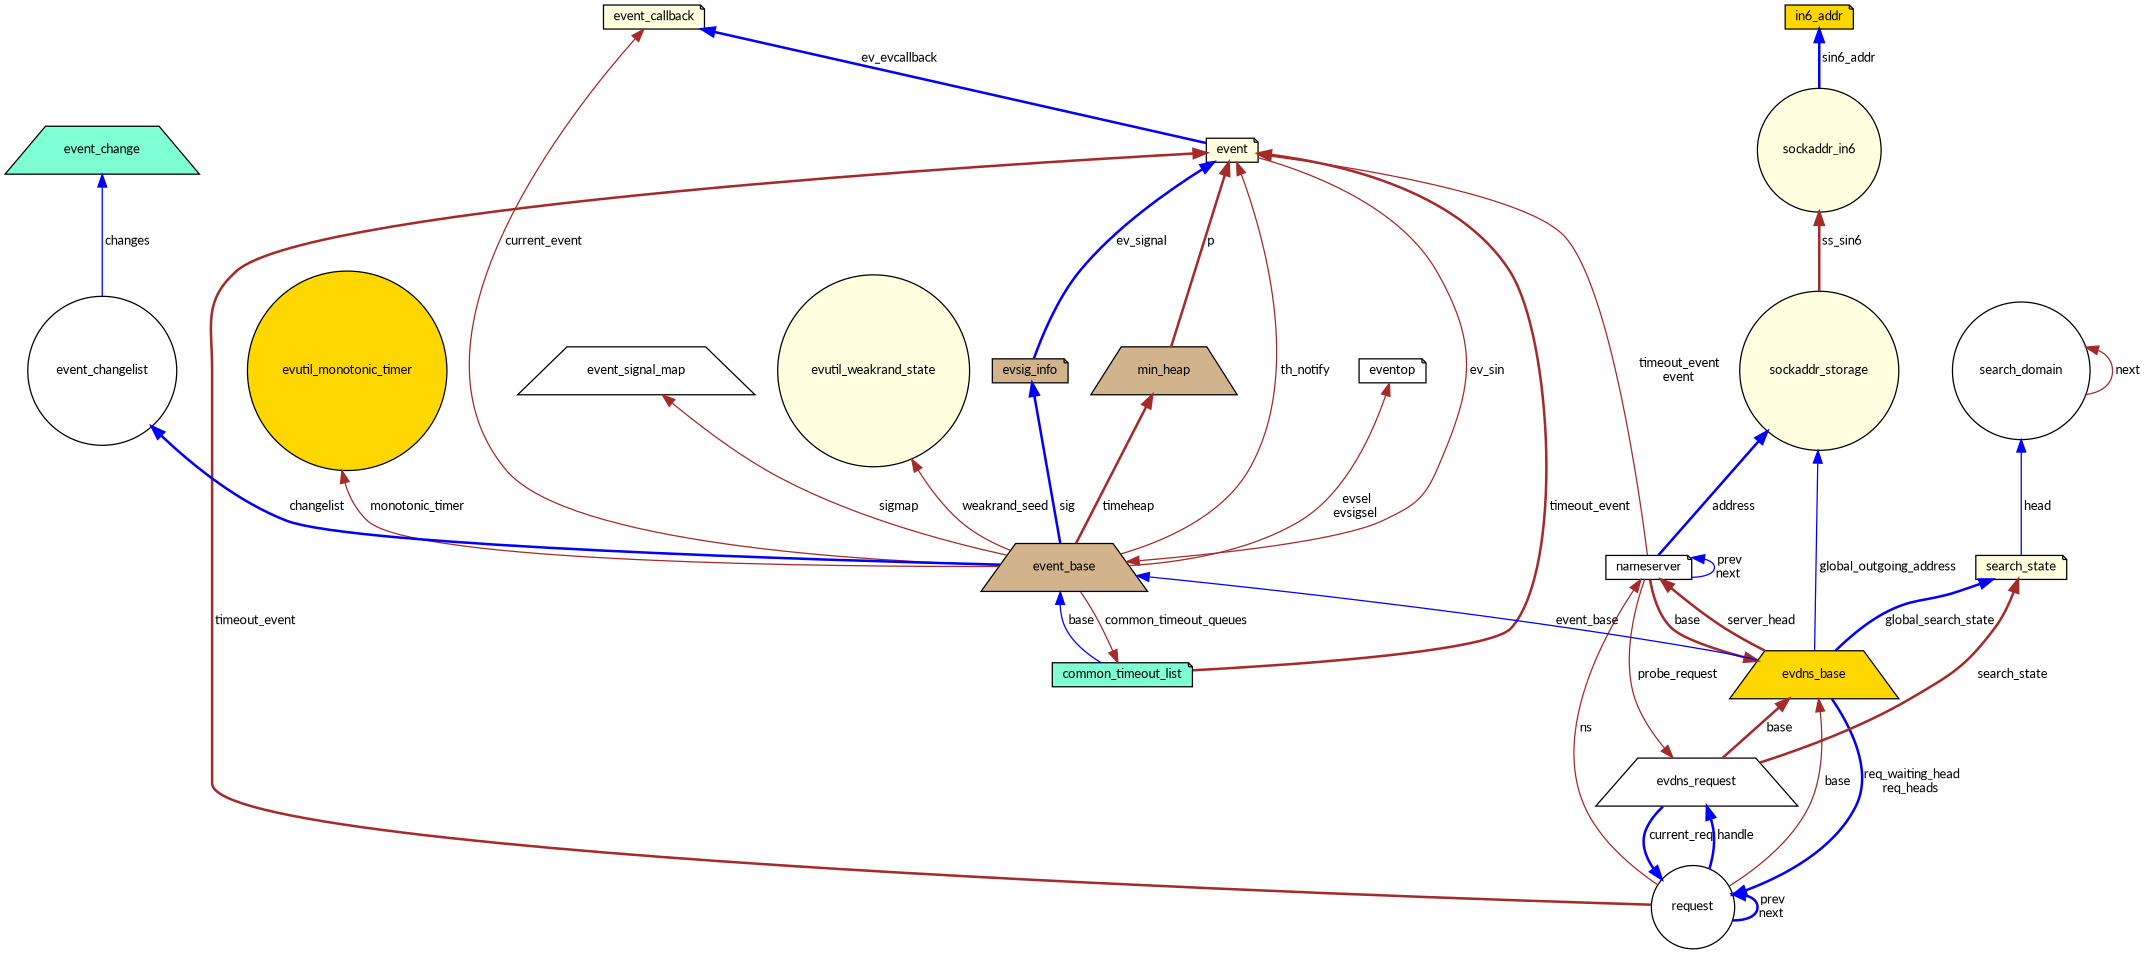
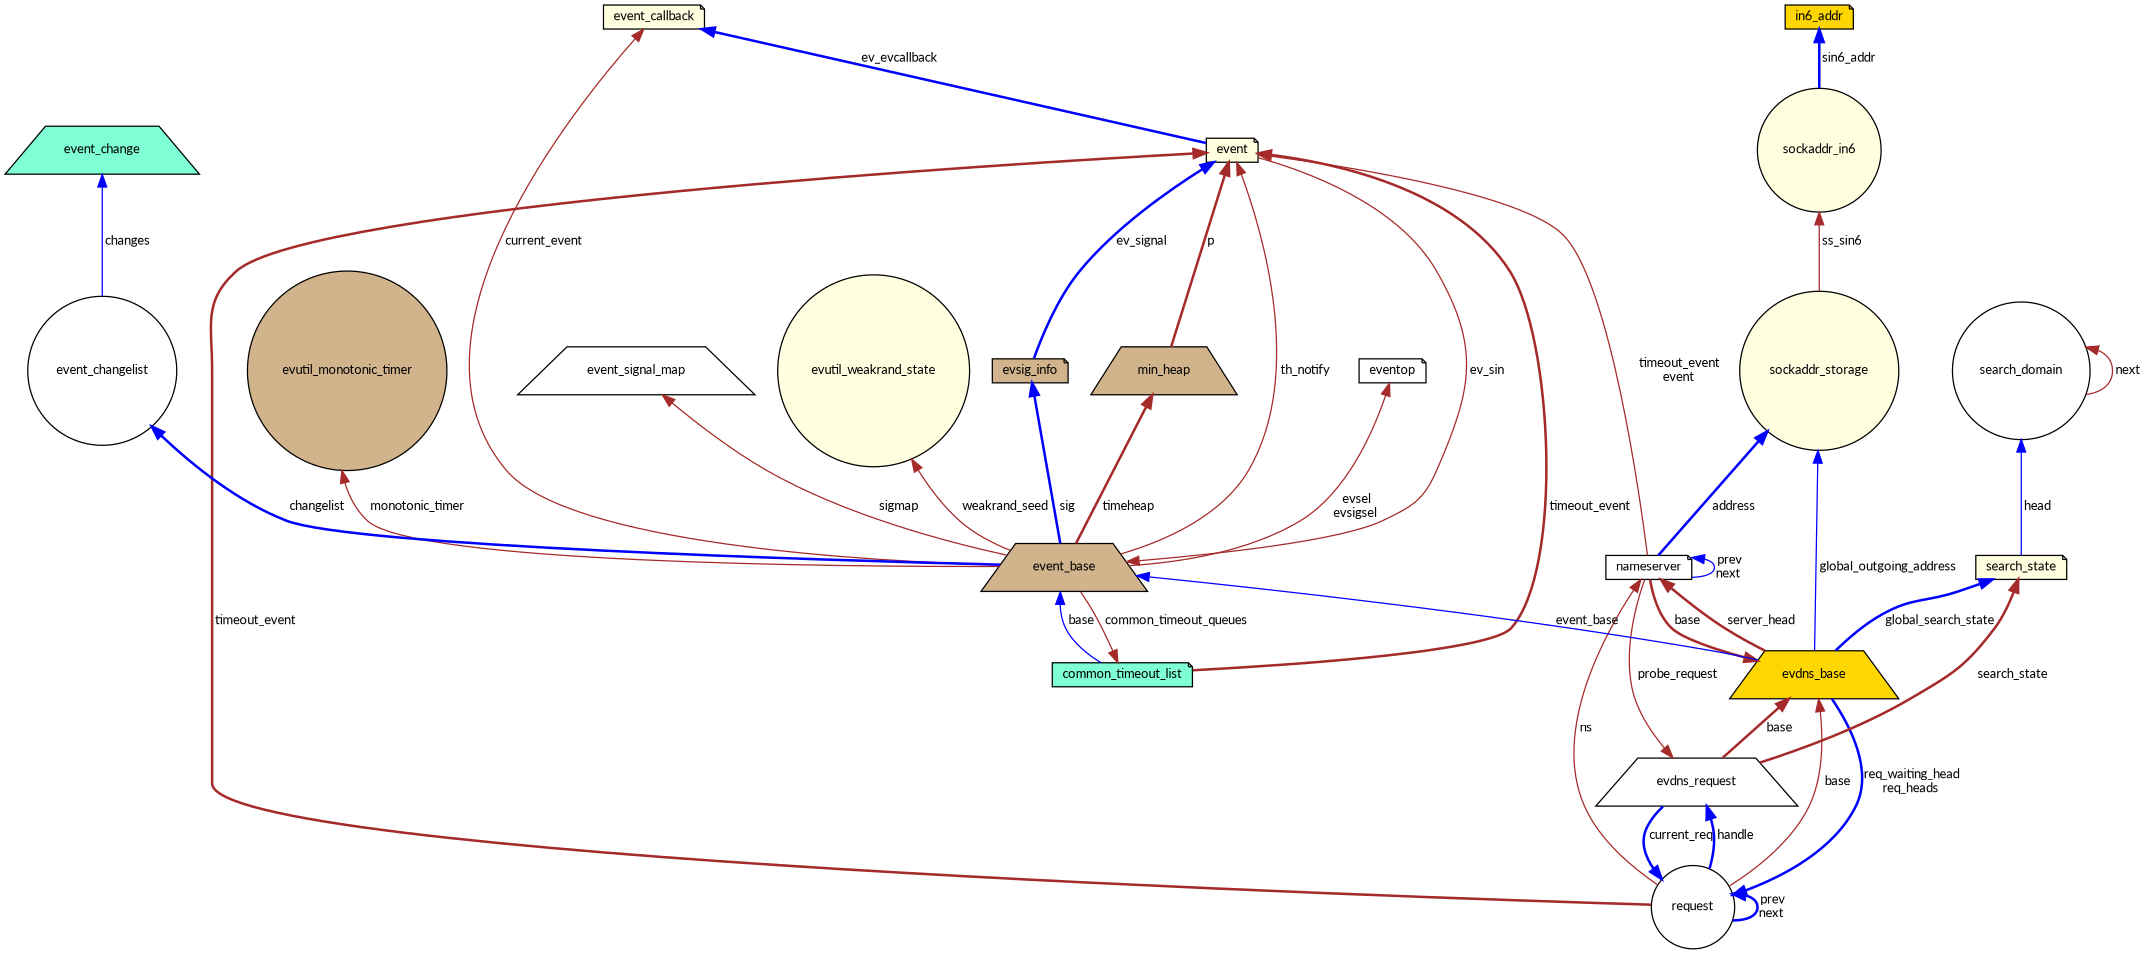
(1819, 258) -> (1819, 258)
(347, 371) -> (347, 371)
